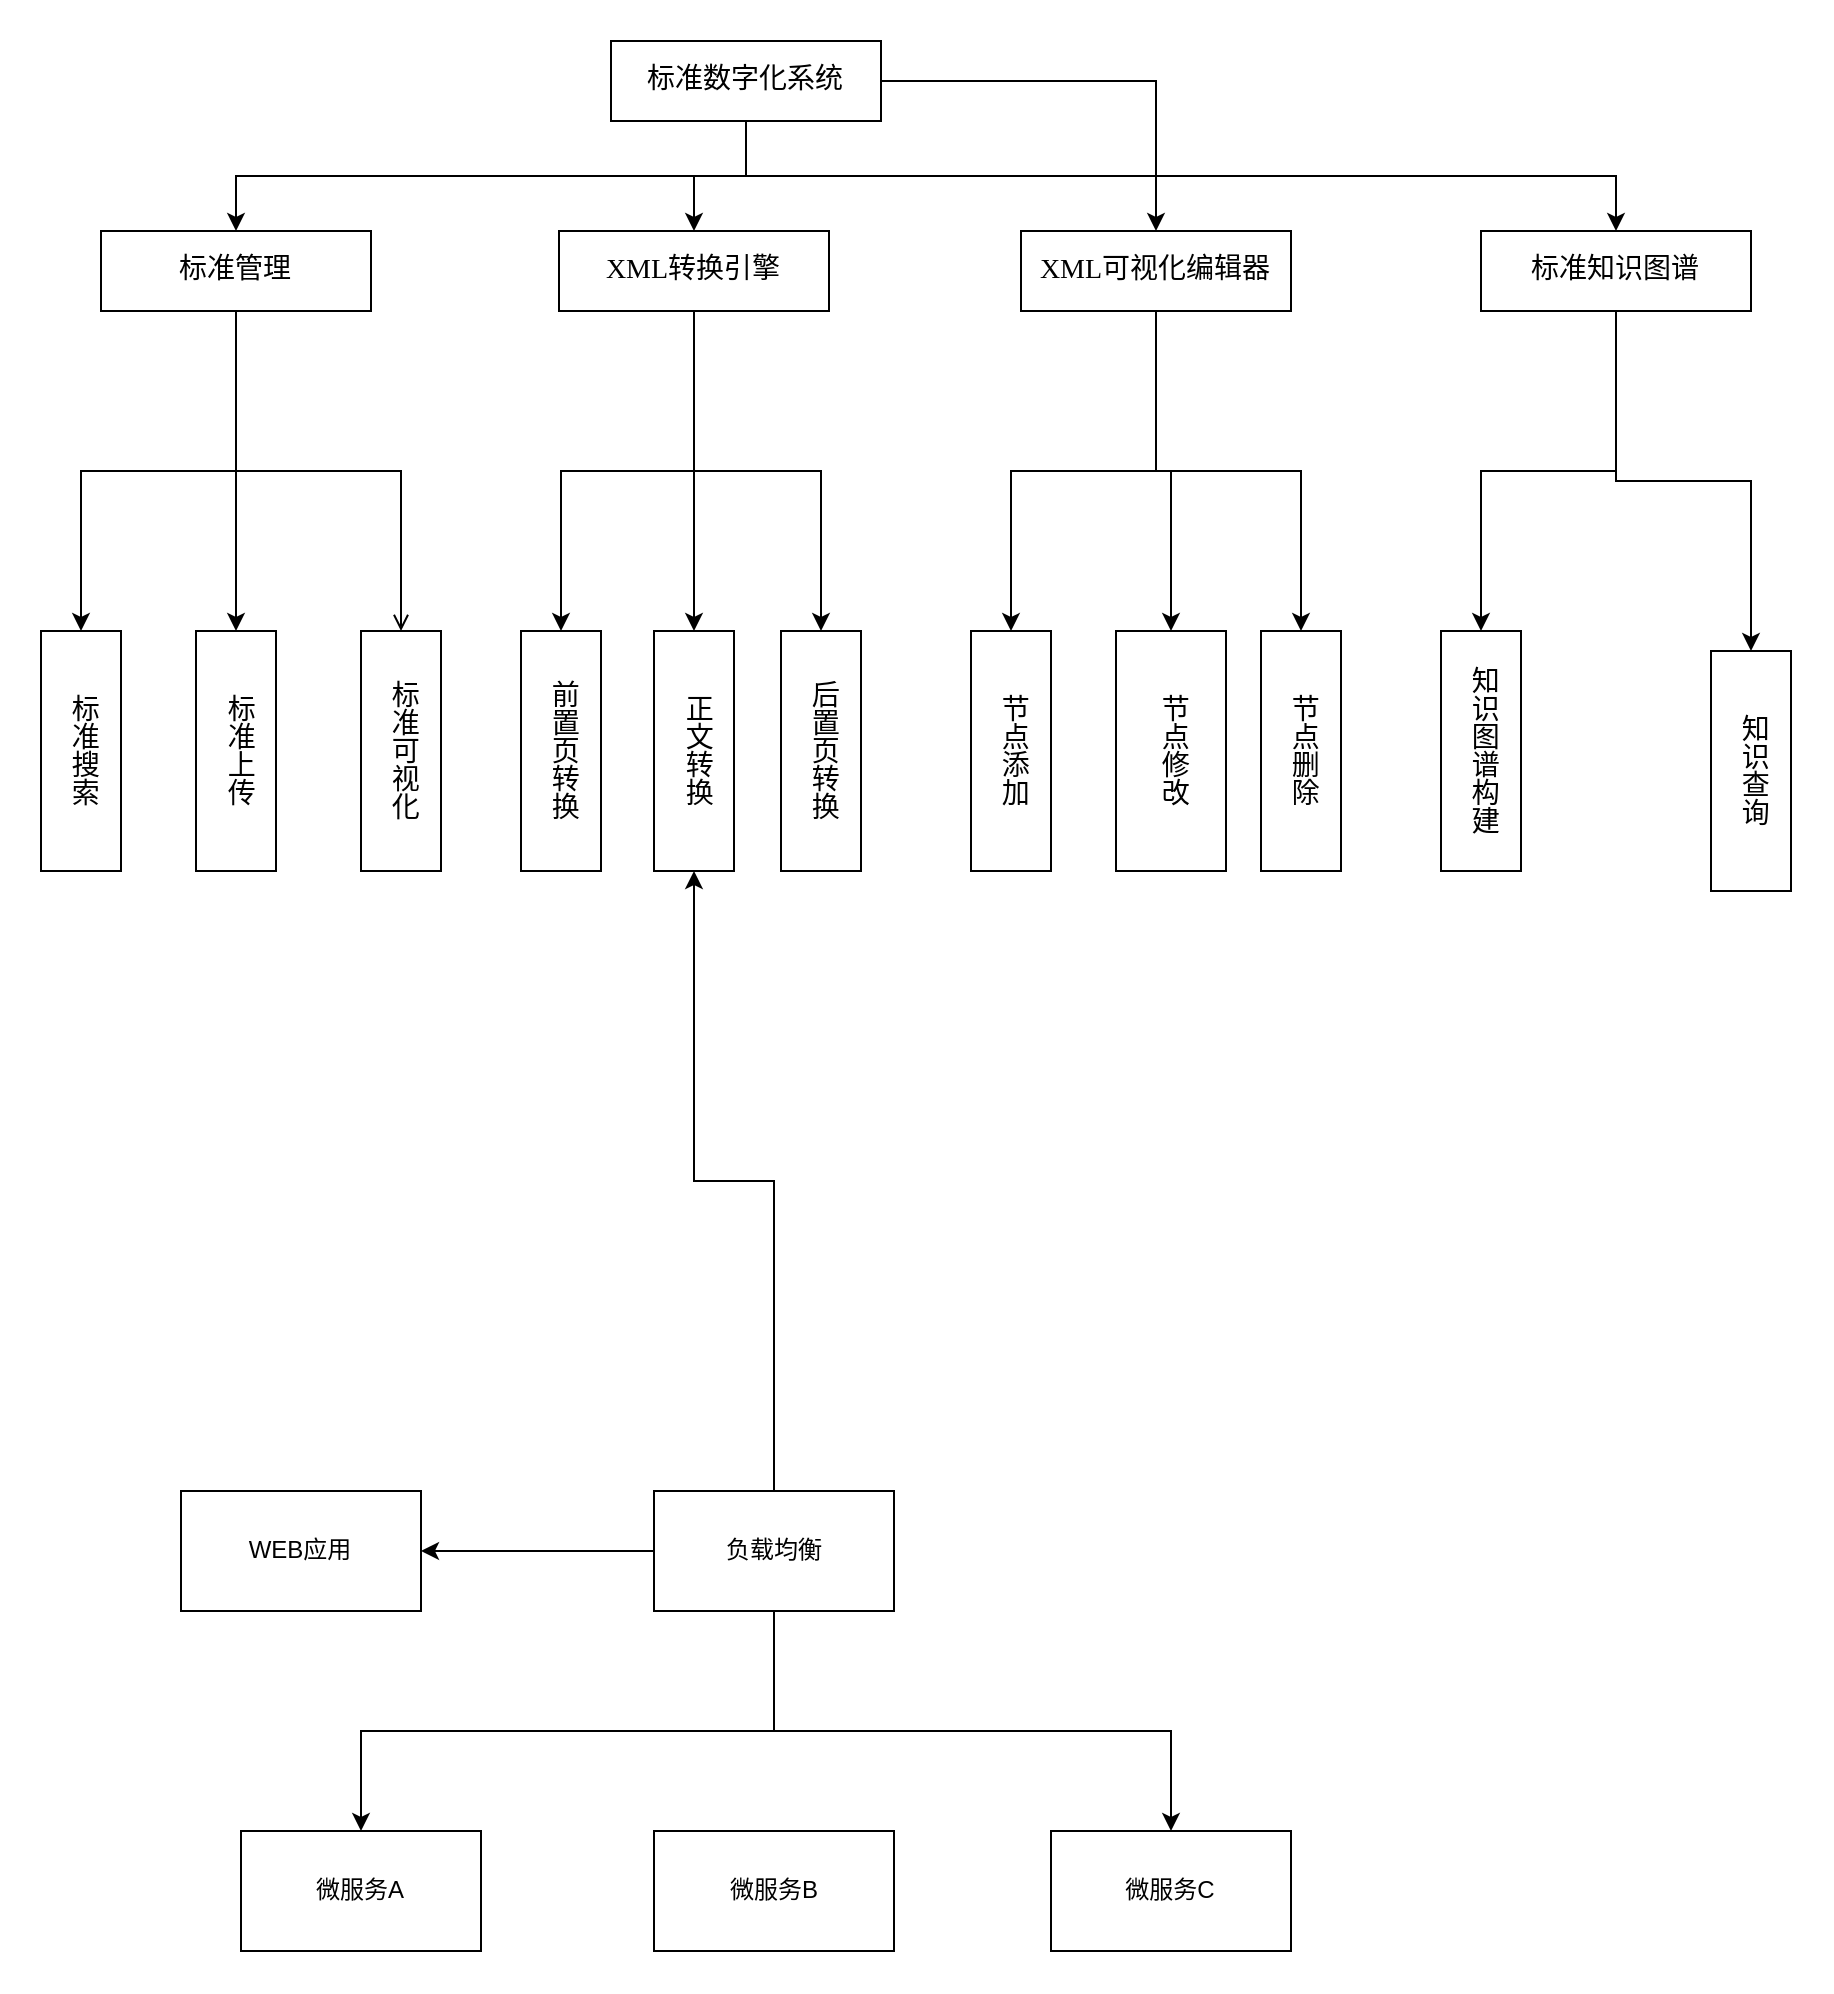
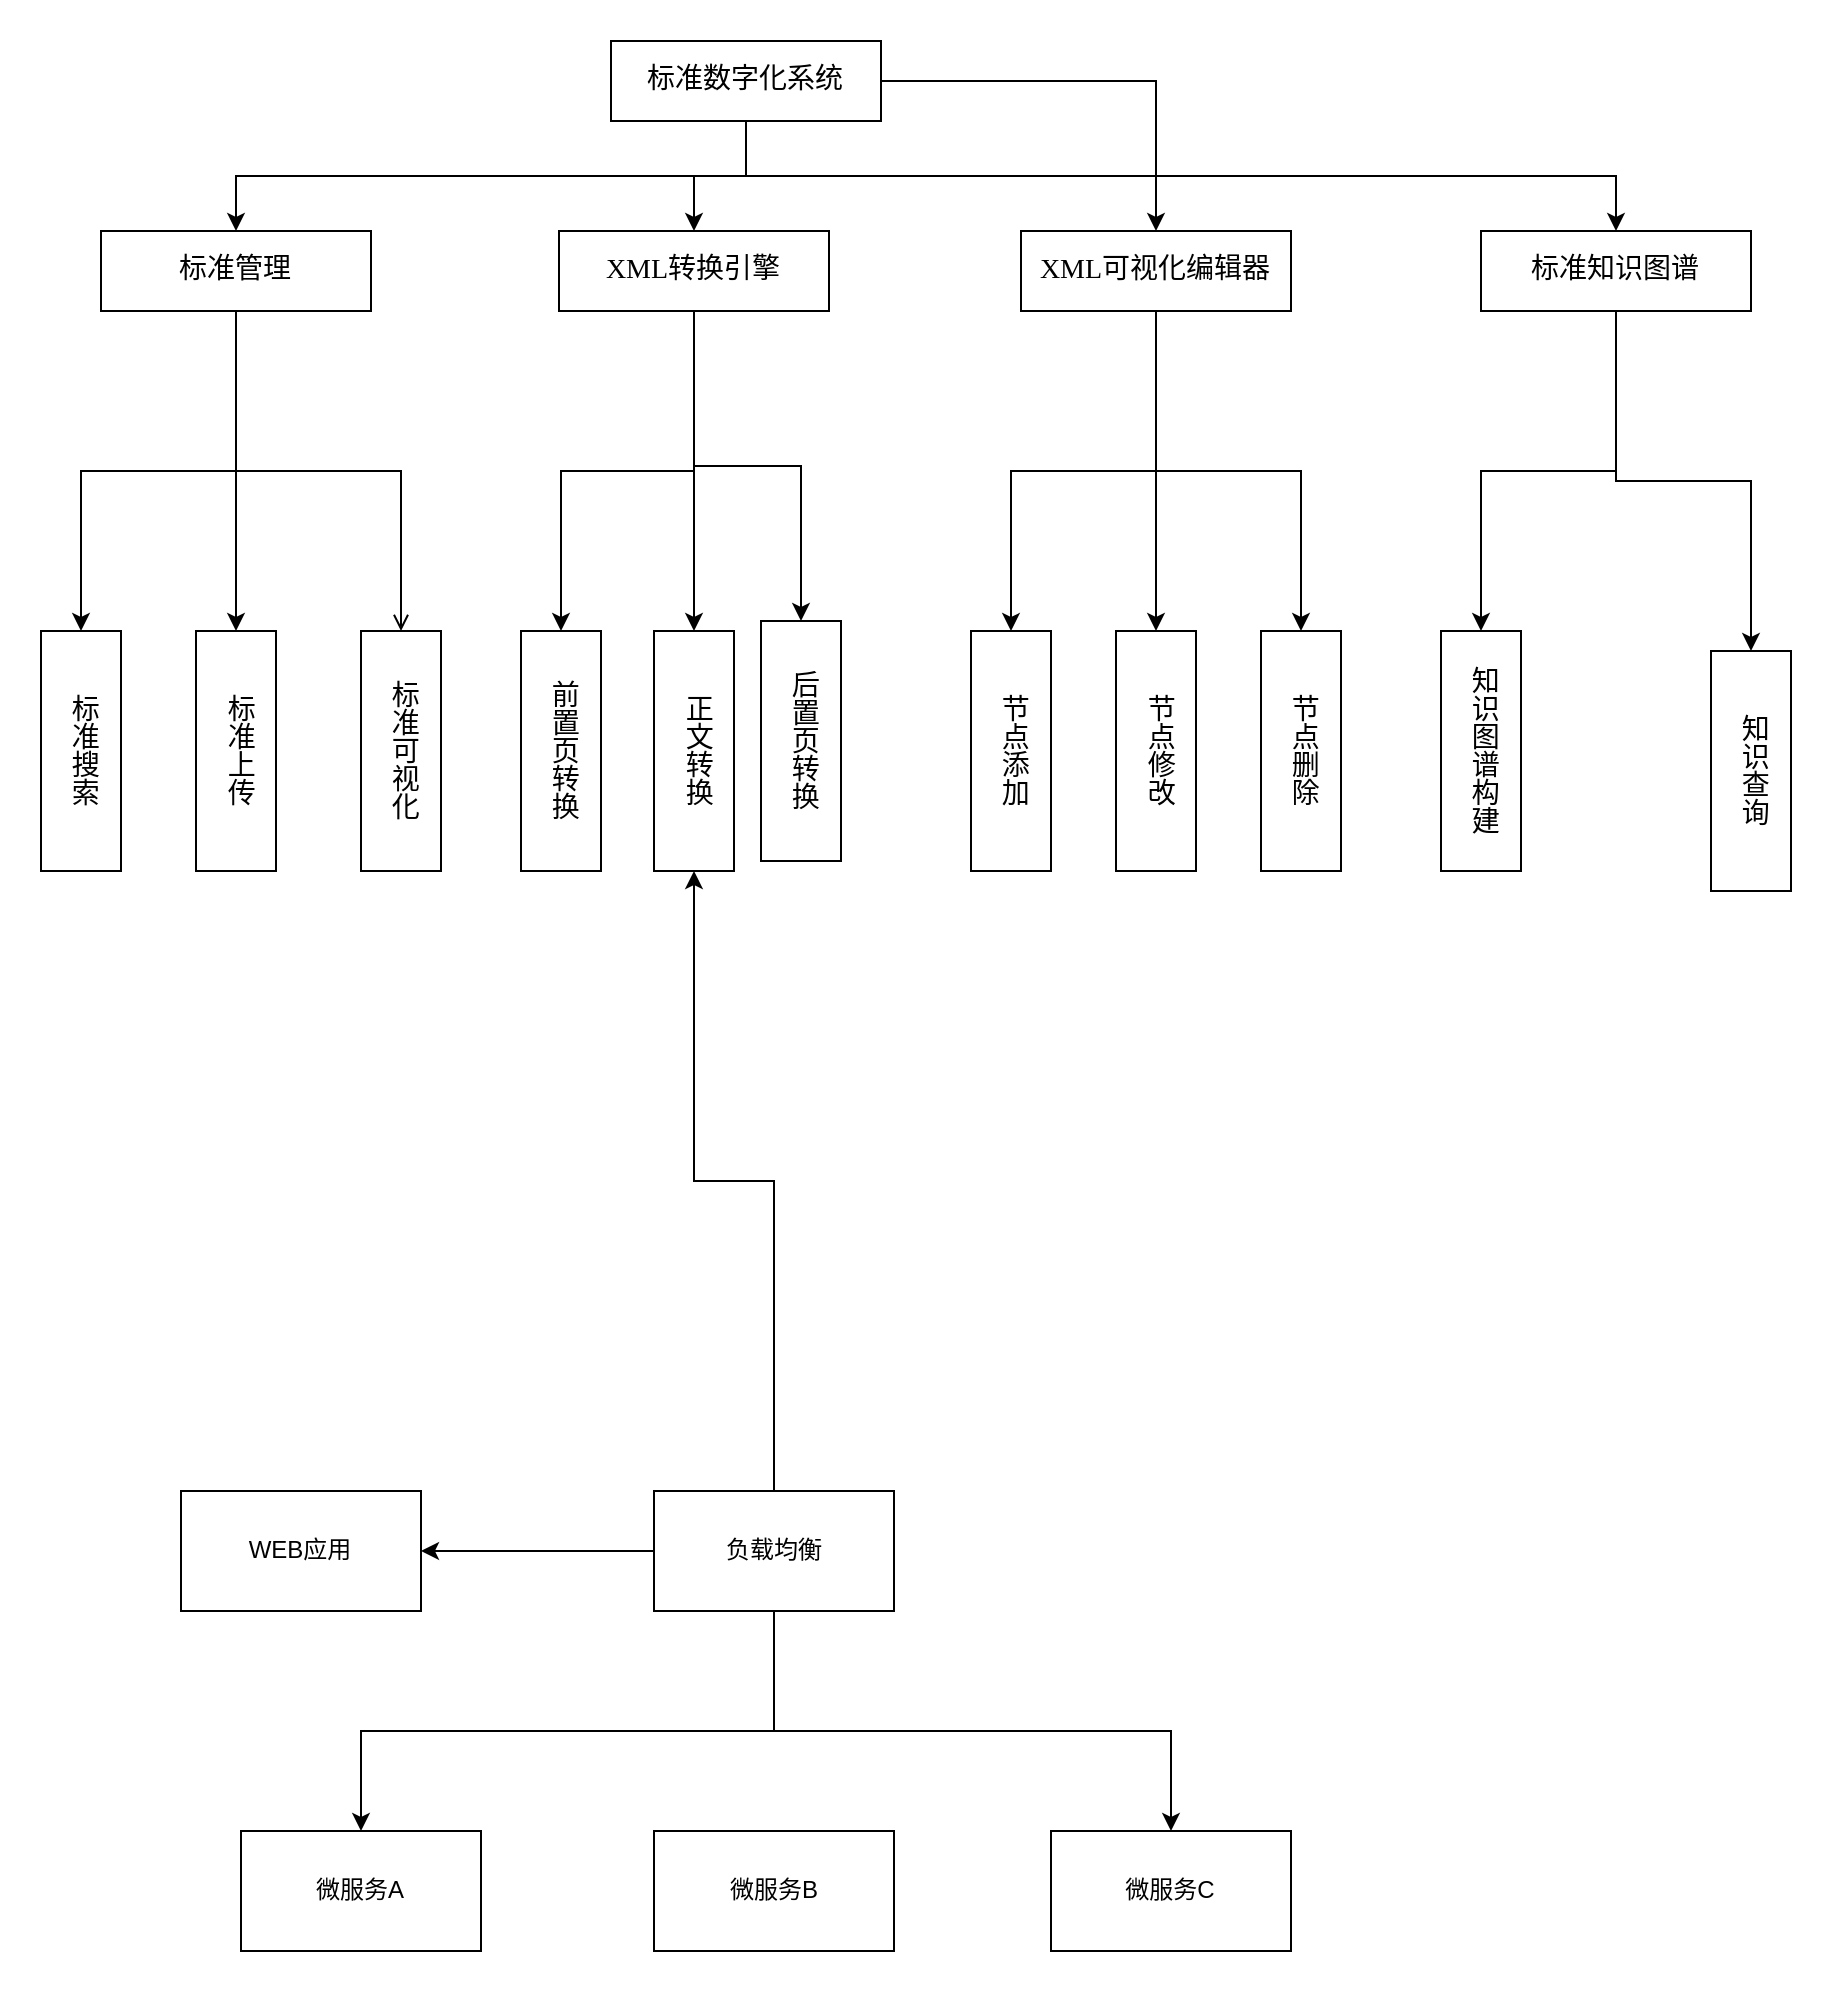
(821, 751) -> (801, 741)
(1171, 751) -> (1156, 751)
